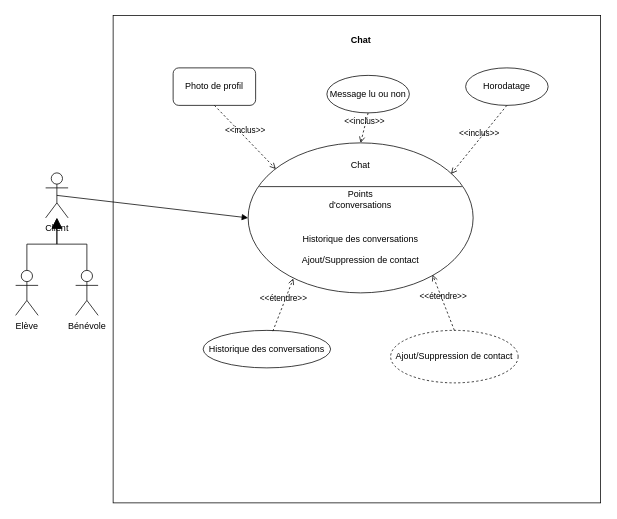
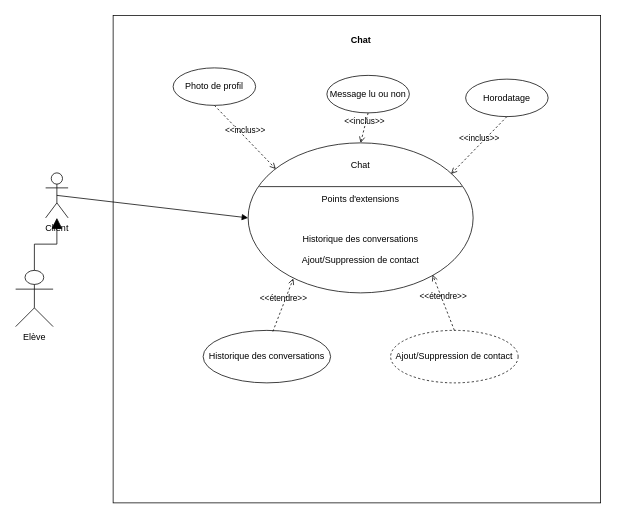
(214, 87) -> (214, 87)
(507, 87) -> (507, 98)
(360, 199) -> (360, 199)
(86, 244) -> none
(27, 293) -> (34, 299)
(87, 293) -> none
(267, 349) -> (267, 357)
